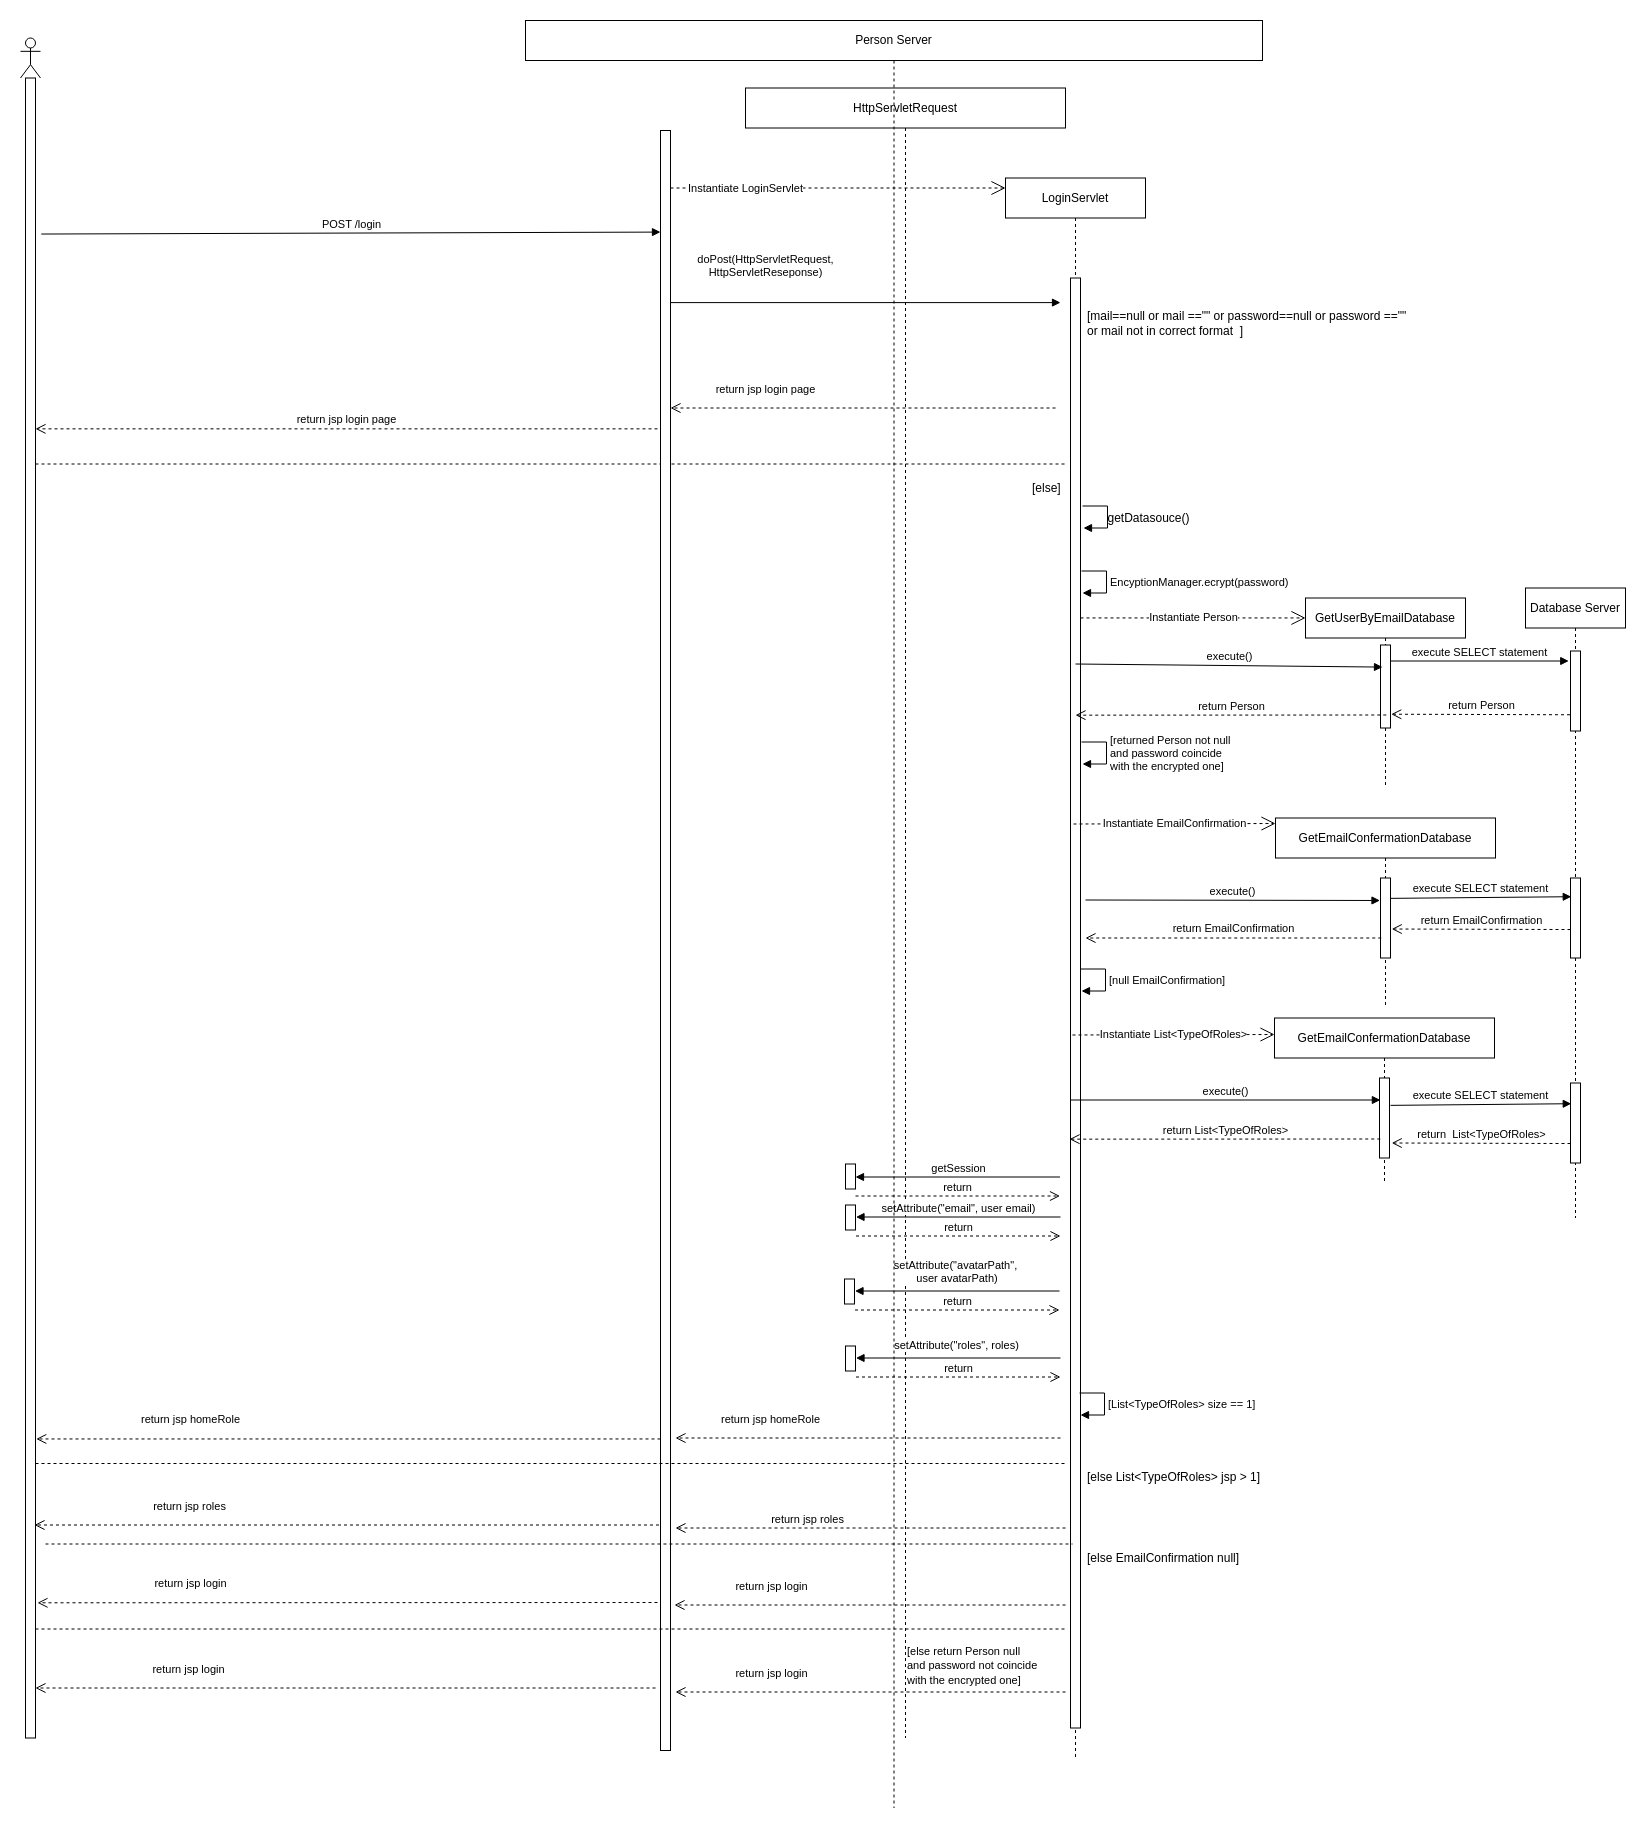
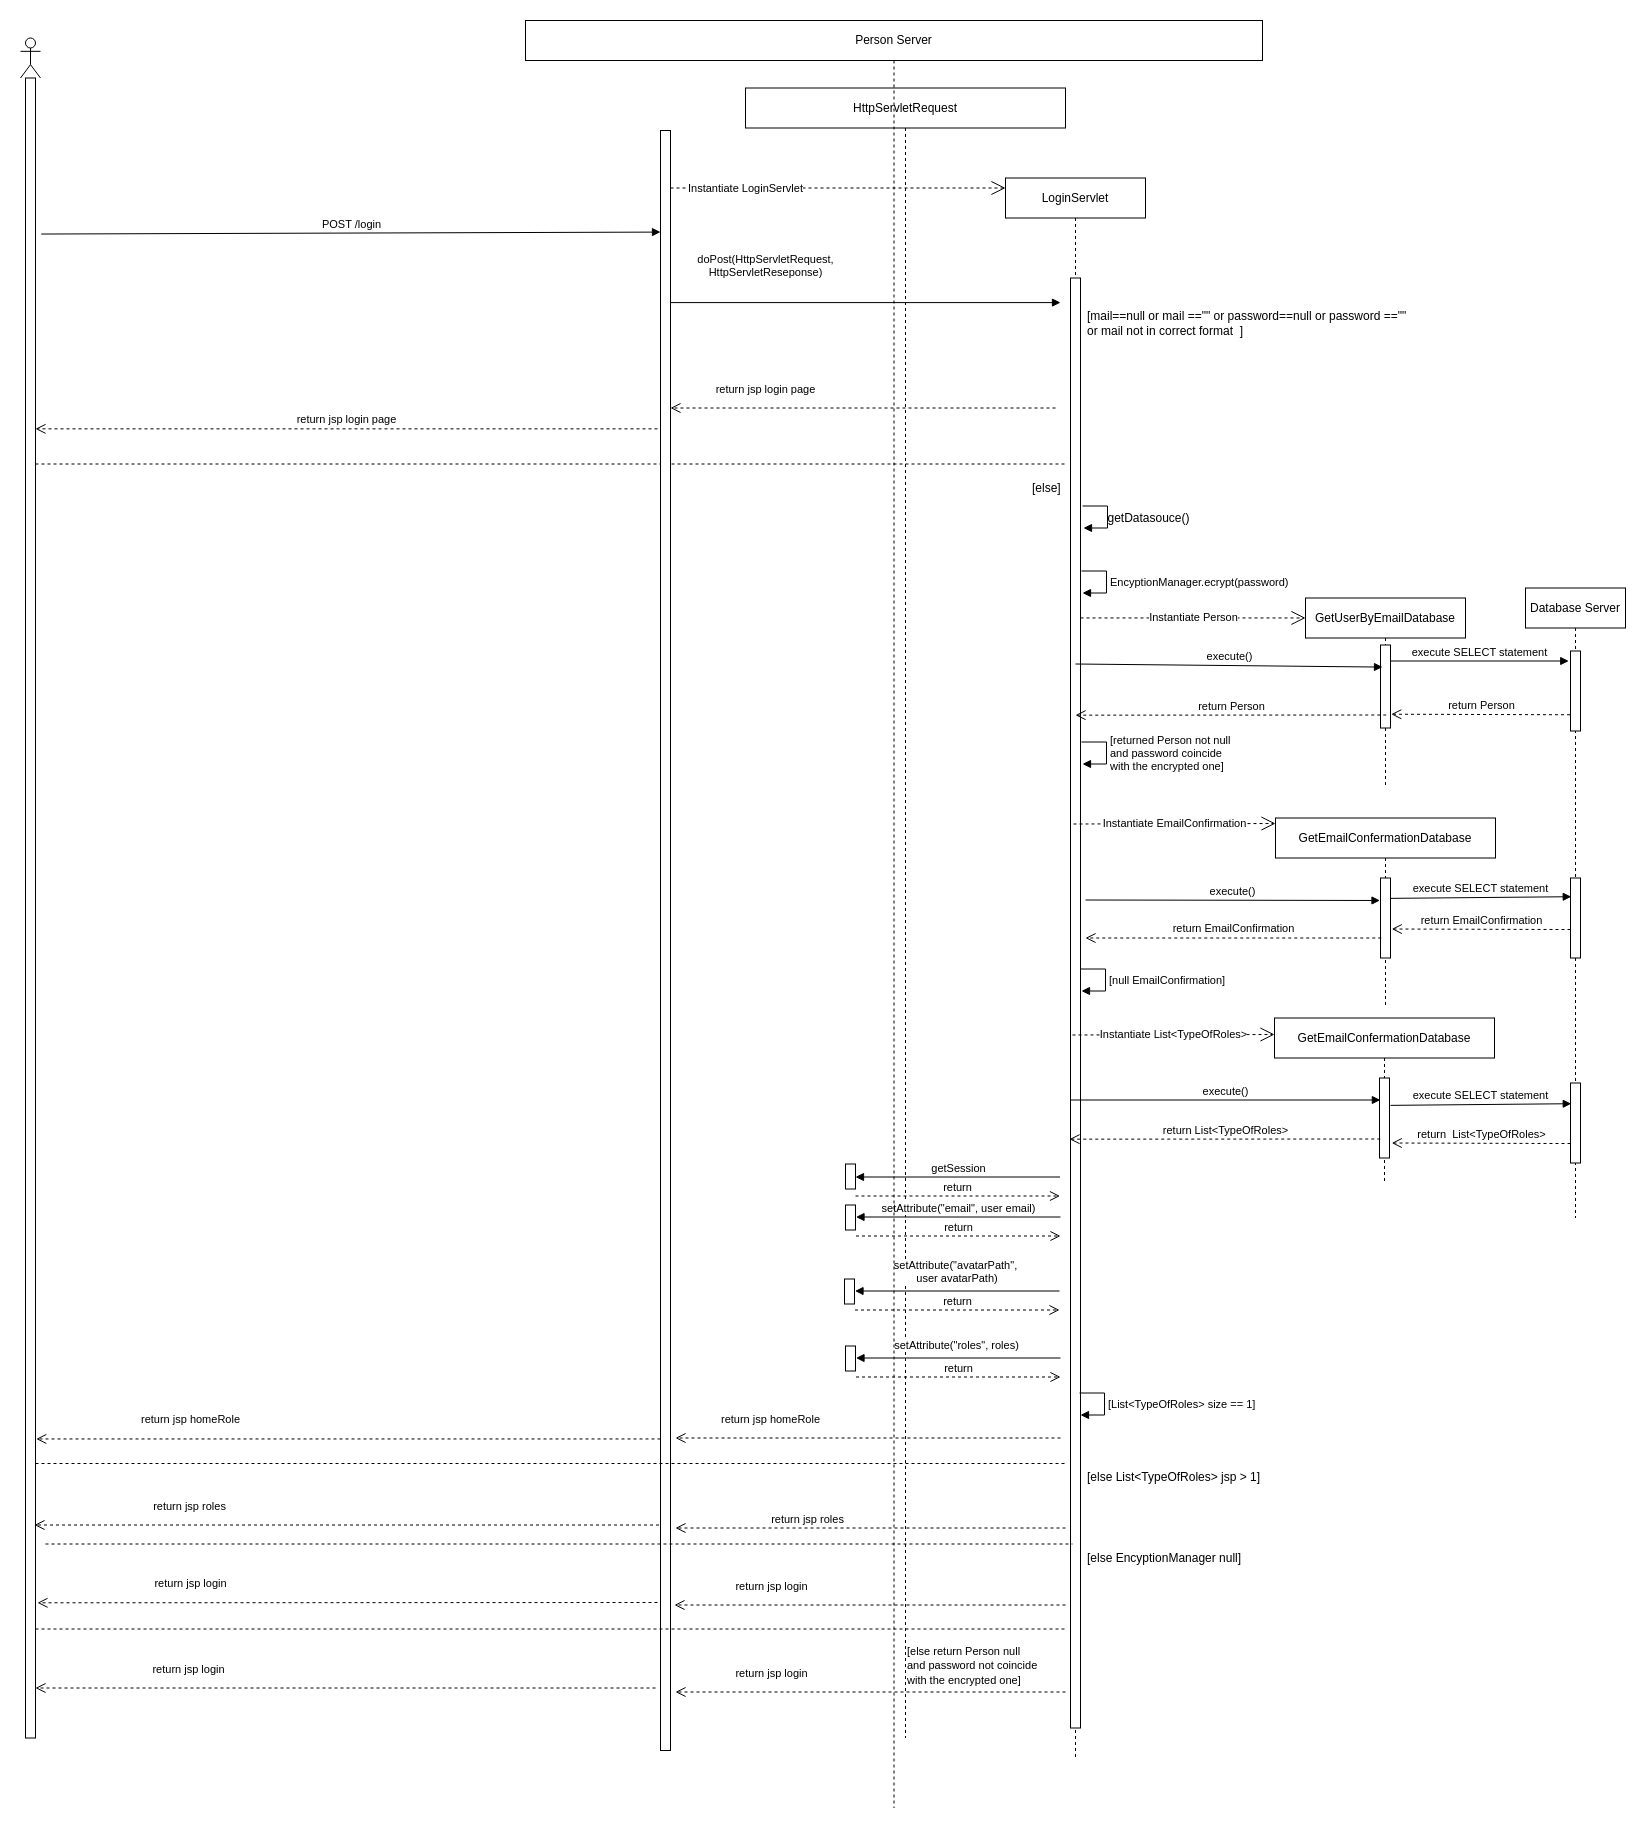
(1171, 1559) -> (1172, 1559)
